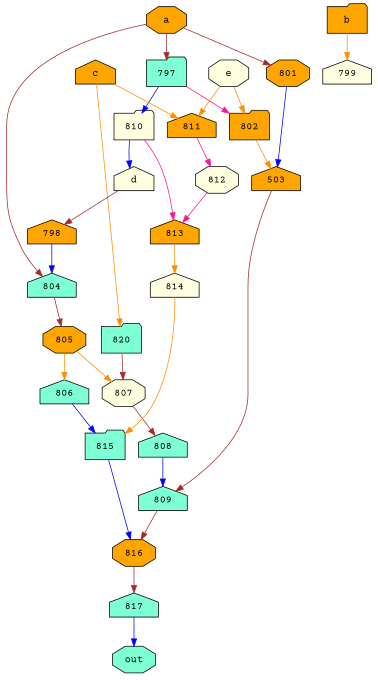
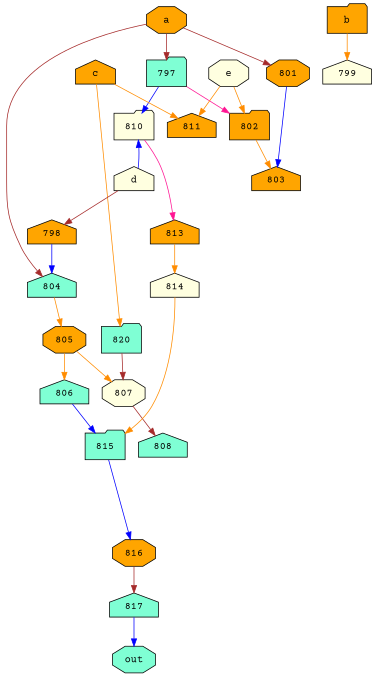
(129, 150) -> (139, 158)
(217, 180) -> none
(276, 180) -> (276, 180)
(57, 308) -> (57, 308)
(163, 500) -> none
